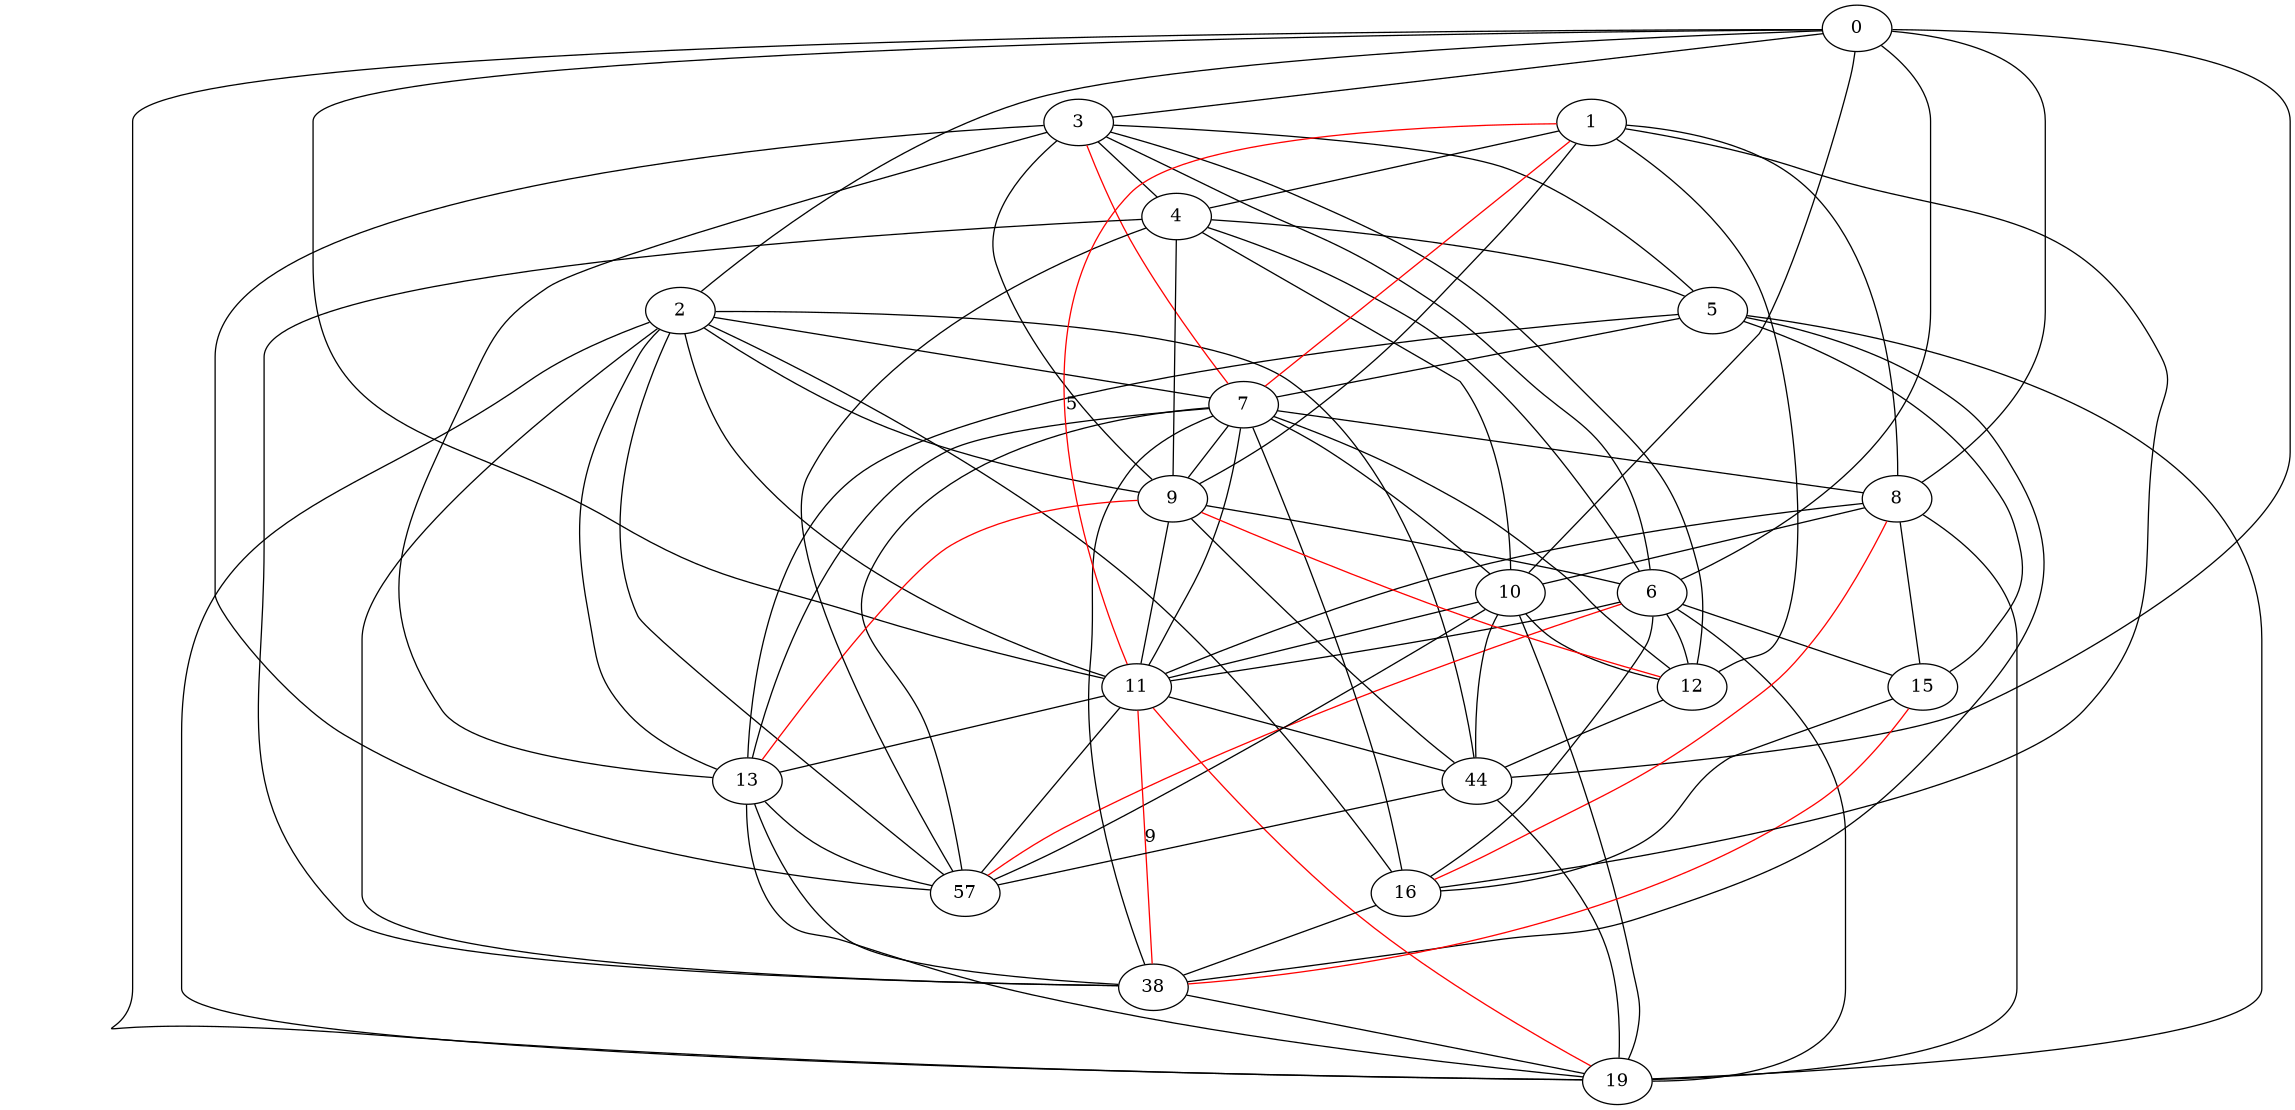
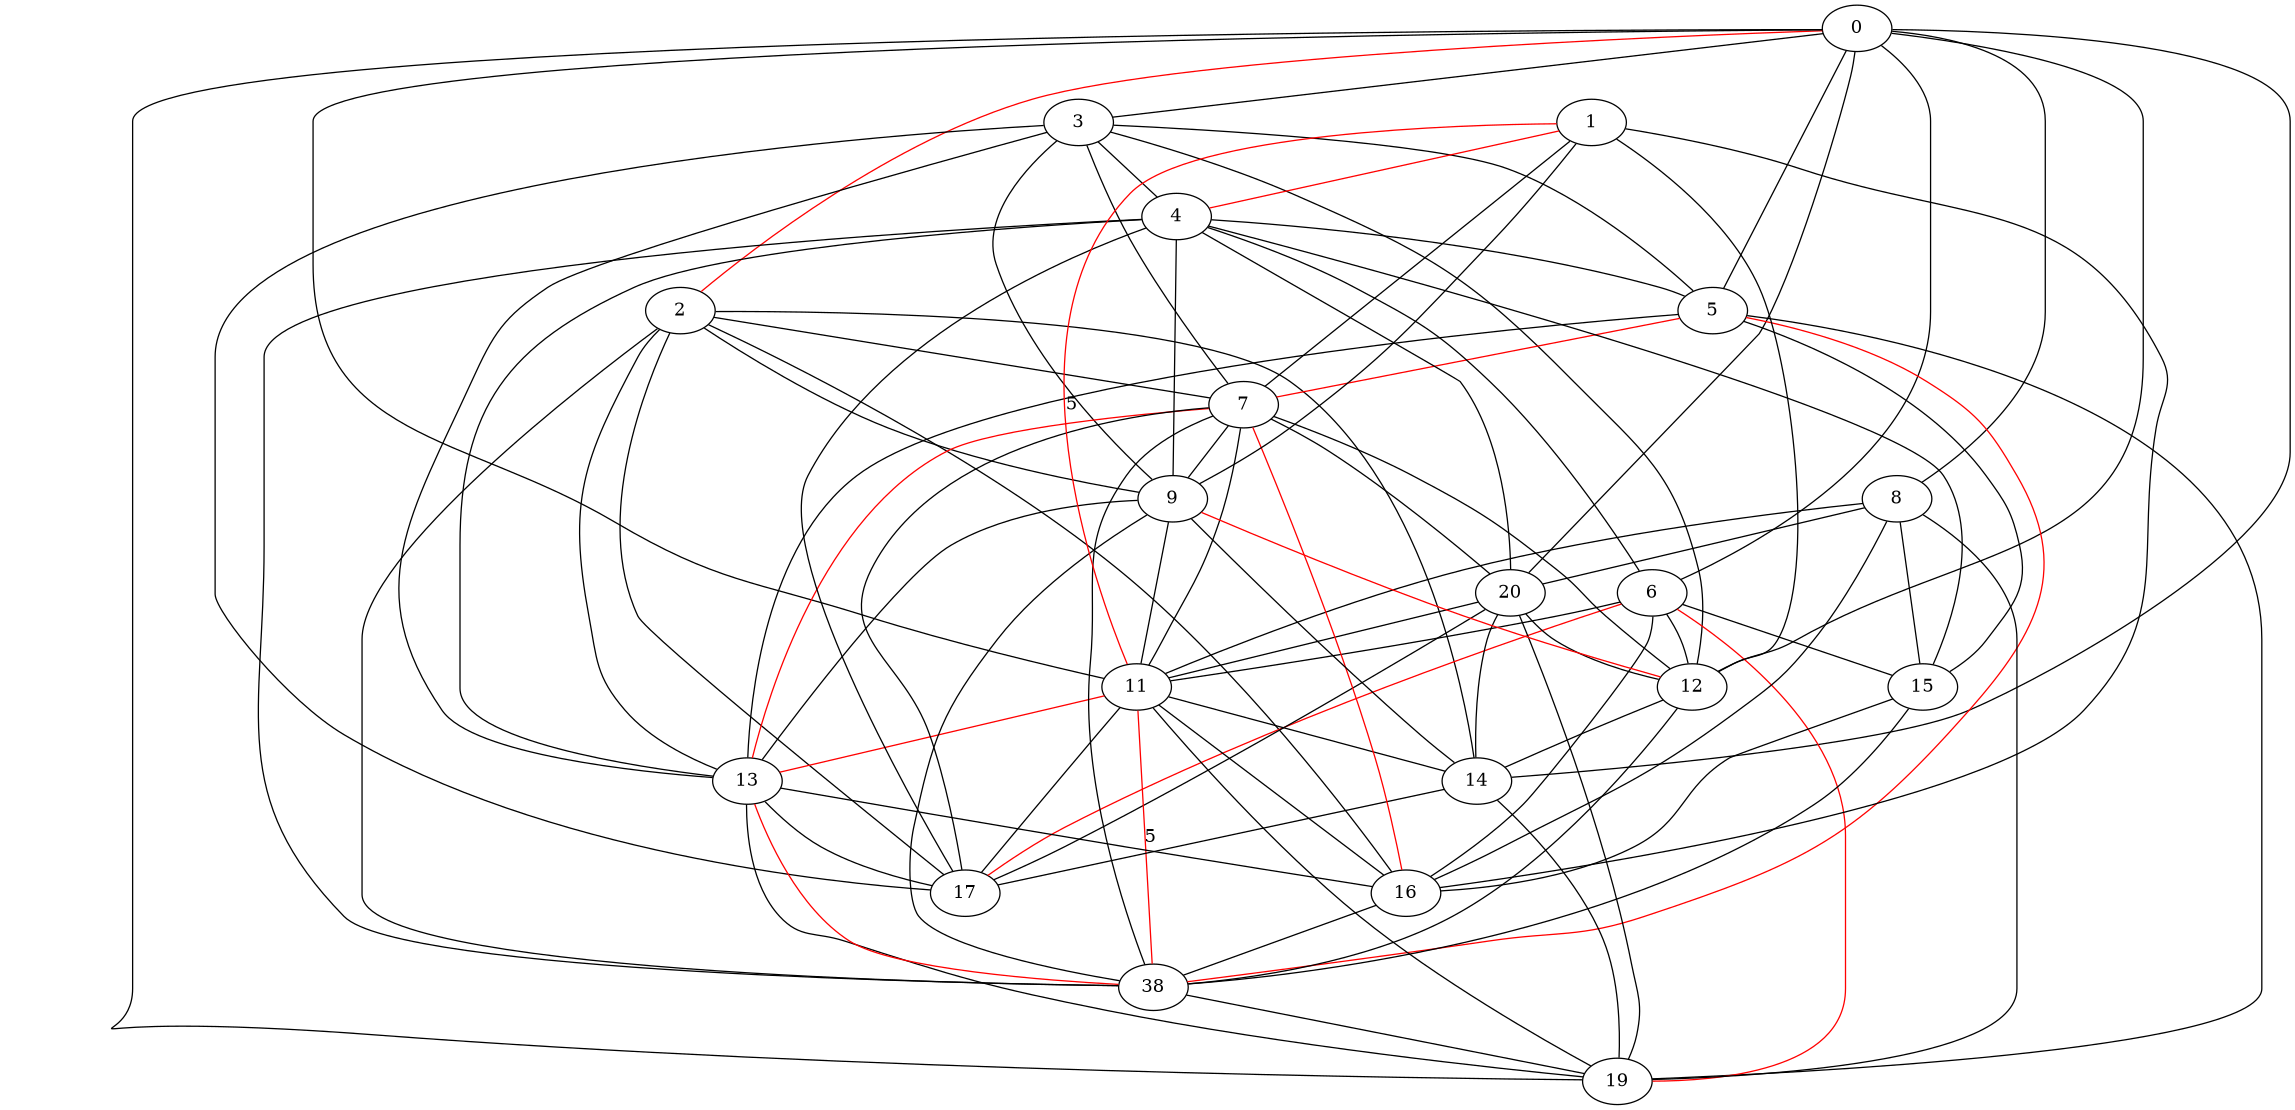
(1234, 67) -> (1234, 67)
(1384, 169) -> (1384, 169)
none -> (1782, 176)
(1843, 233) -> none
(1417, 264) -> (1417, 264)
(1148, 270) -> (1148, 270)
(1414, 289) -> none
none -> (531, 351)
(1478, 358) -> (1478, 358)
none -> (1677, 361)
none -> (2140, 384)
(1570, 452) -> none
(903, 481) -> (903, 481)
(1424, 544) -> (925, 779)
(850, 555) -> (1271, 790)
(915, 575) -> (915, 575)
(1510, 593) -> (1510, 593)
(1338, 645) -> (1338, 645)
(942, 734) -> (950, 732)
(1695, 741) -> (1695, 741)
(1477, 781) -> (1477, 781)
(1902, 781) -> (1902, 781)
none -> (1032, 831)
(1151, 837) -> (1151, 837)
(1846, 883) -> (1846, 883)
(965, 893) -> (965, 893)
(1342, 901) -> (1342, 901)
none -> (1467, 907)
(1577, 912) -> (1577, 912)
(830, 926) -> (830, 926)
(248, 1015) -> none
